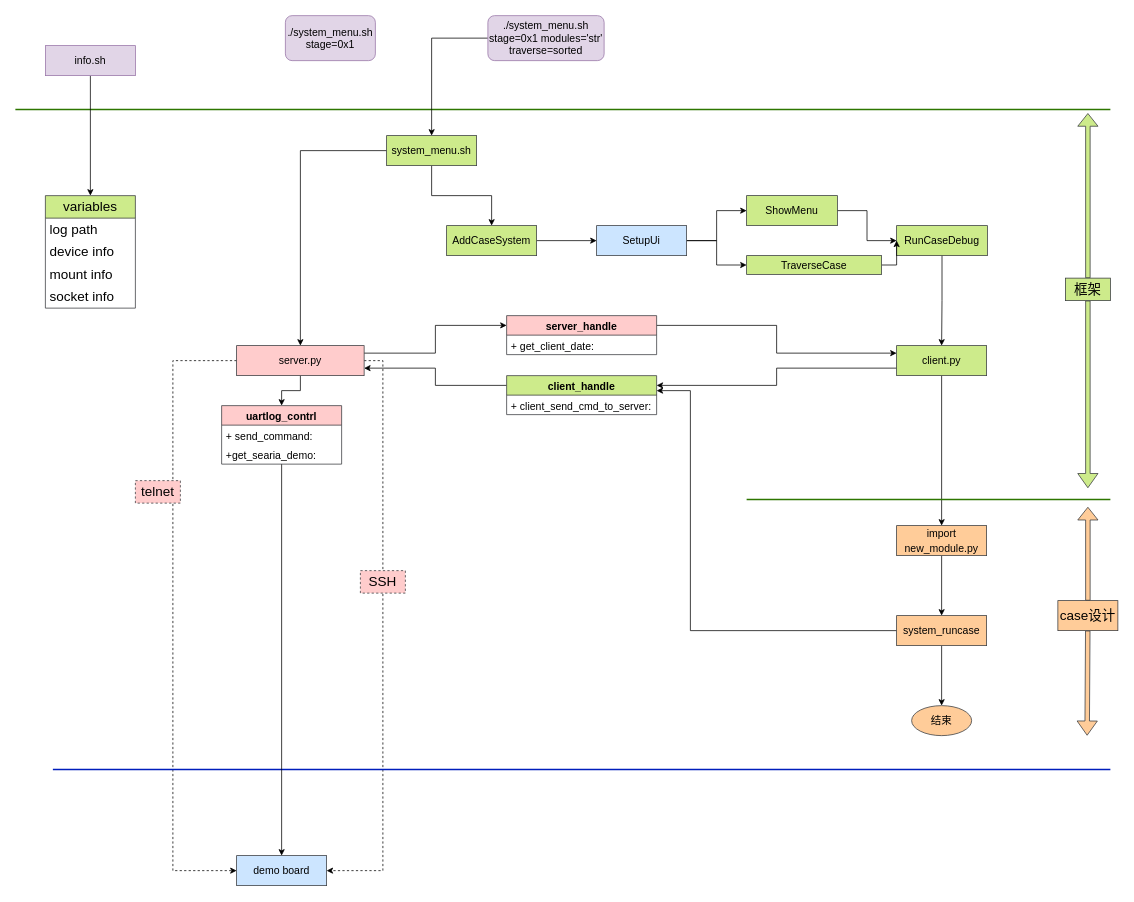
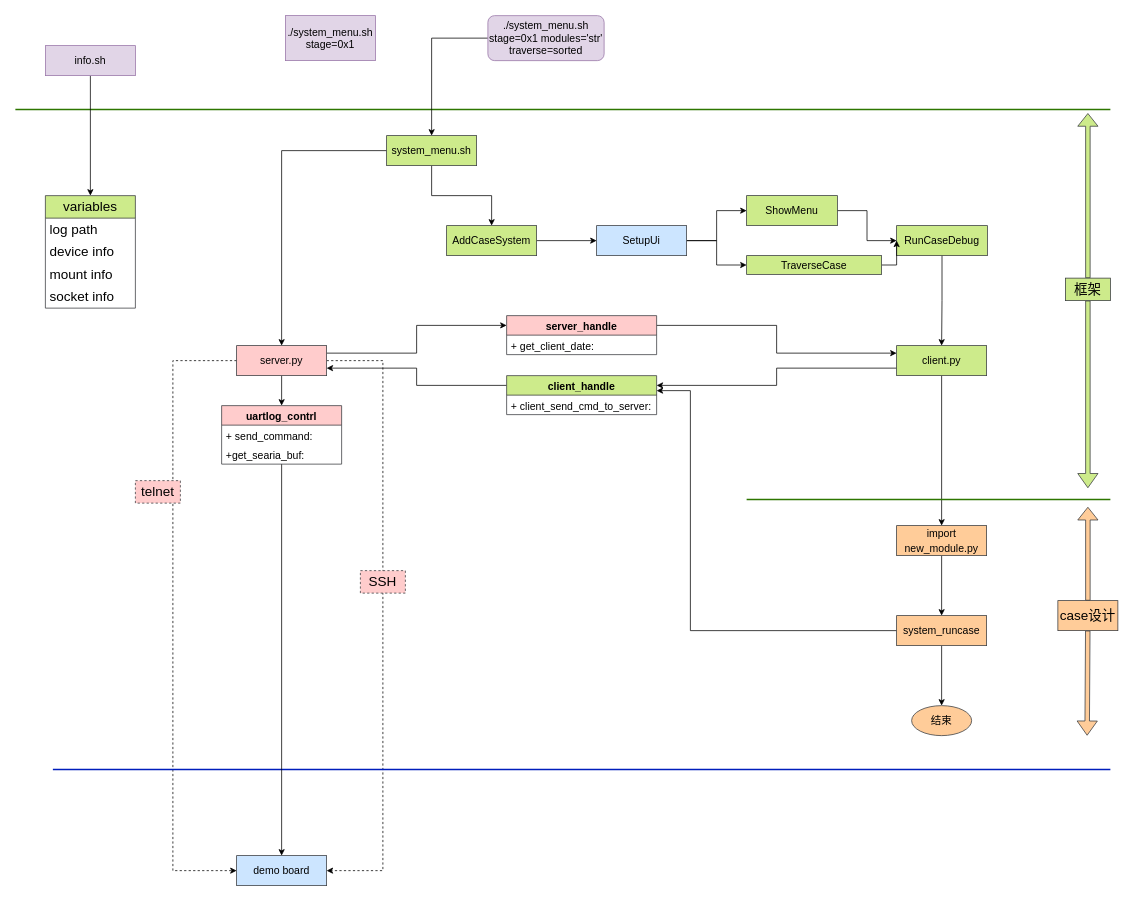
(330, 38) -> (330, 38)
(300, 360) -> (282, 360)
(273, 456) -> (270, 456)
